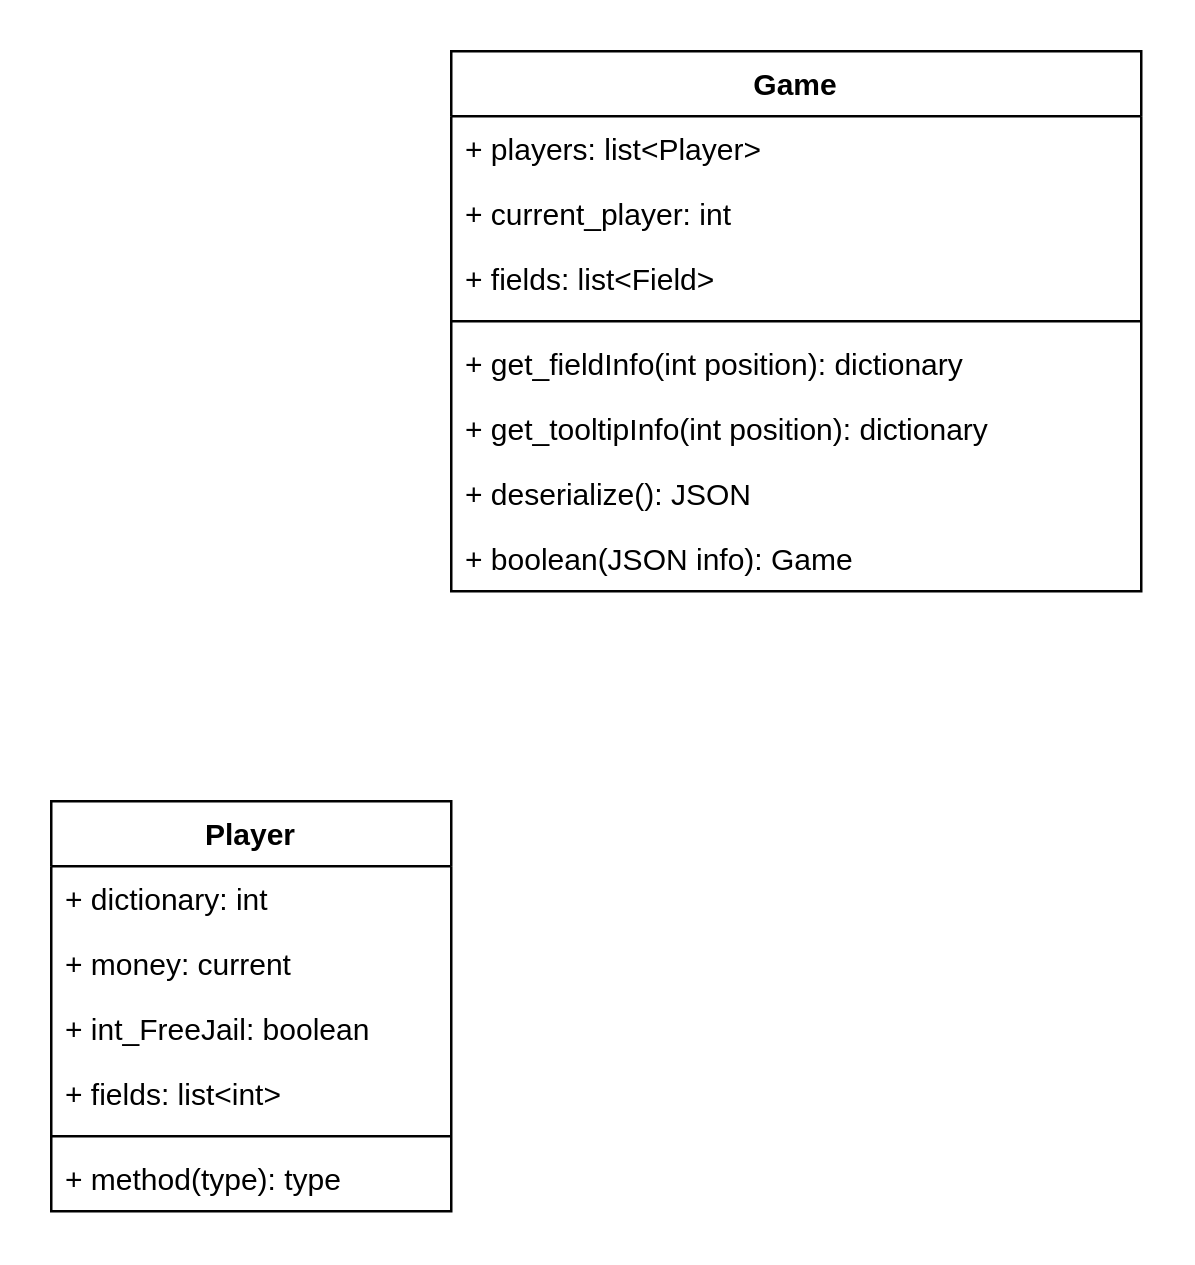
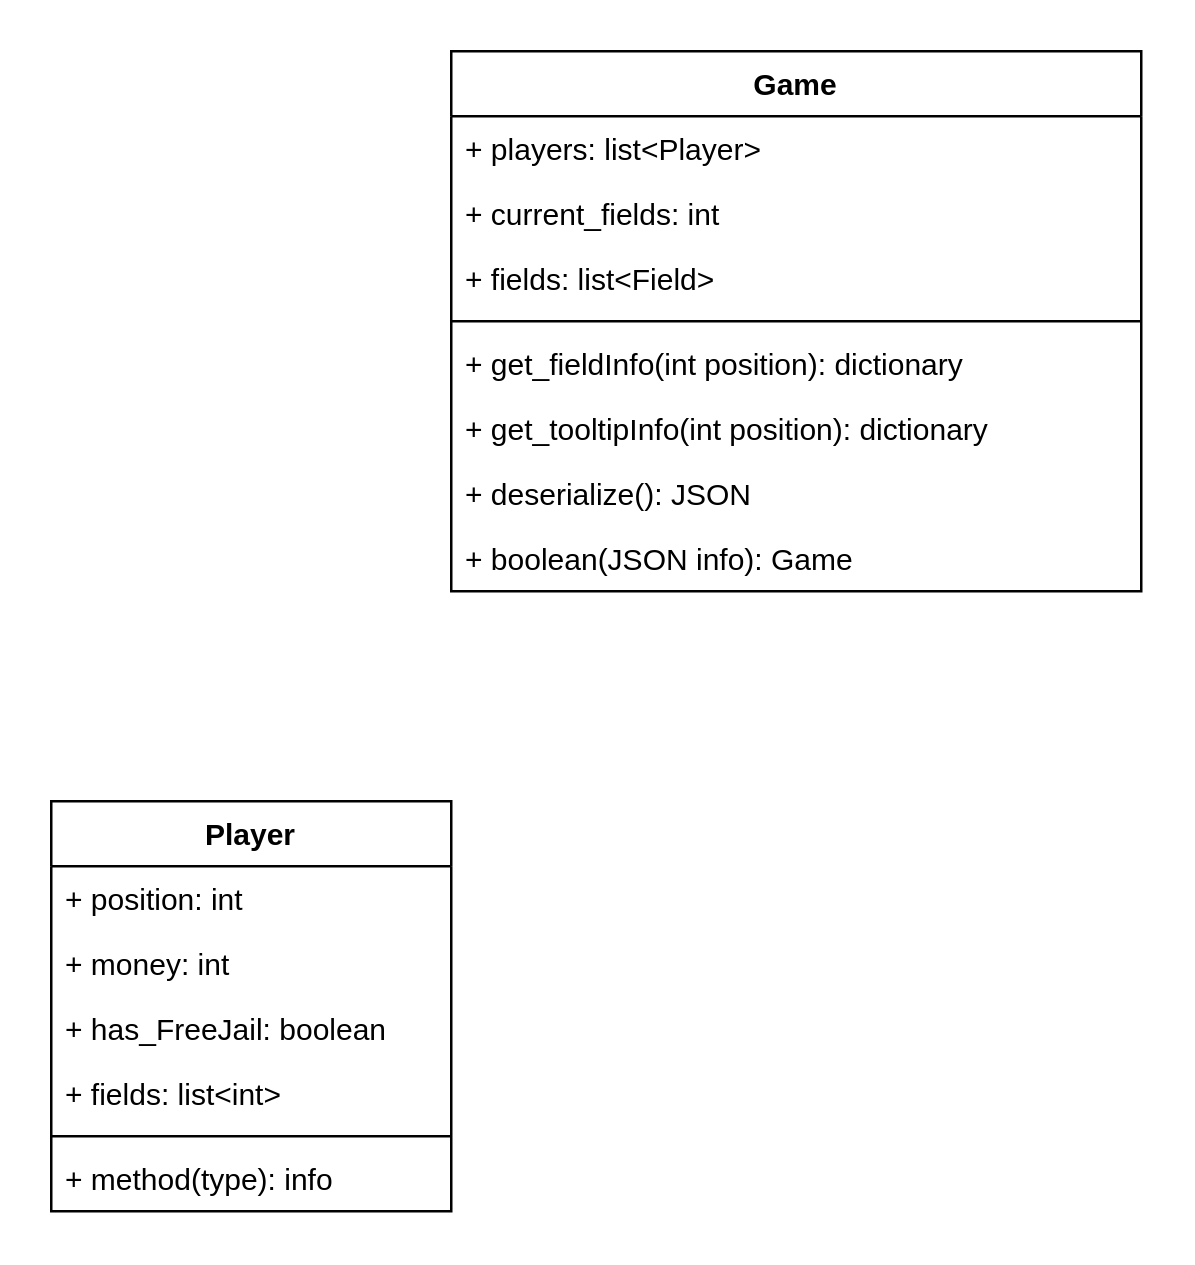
(622, 215) -> (618, 215)
(184, 900) -> (168, 900)
(188, 965) -> (150, 965)
(231, 1030) -> (235, 1030)
(221, 1180) -> (217, 1180)
